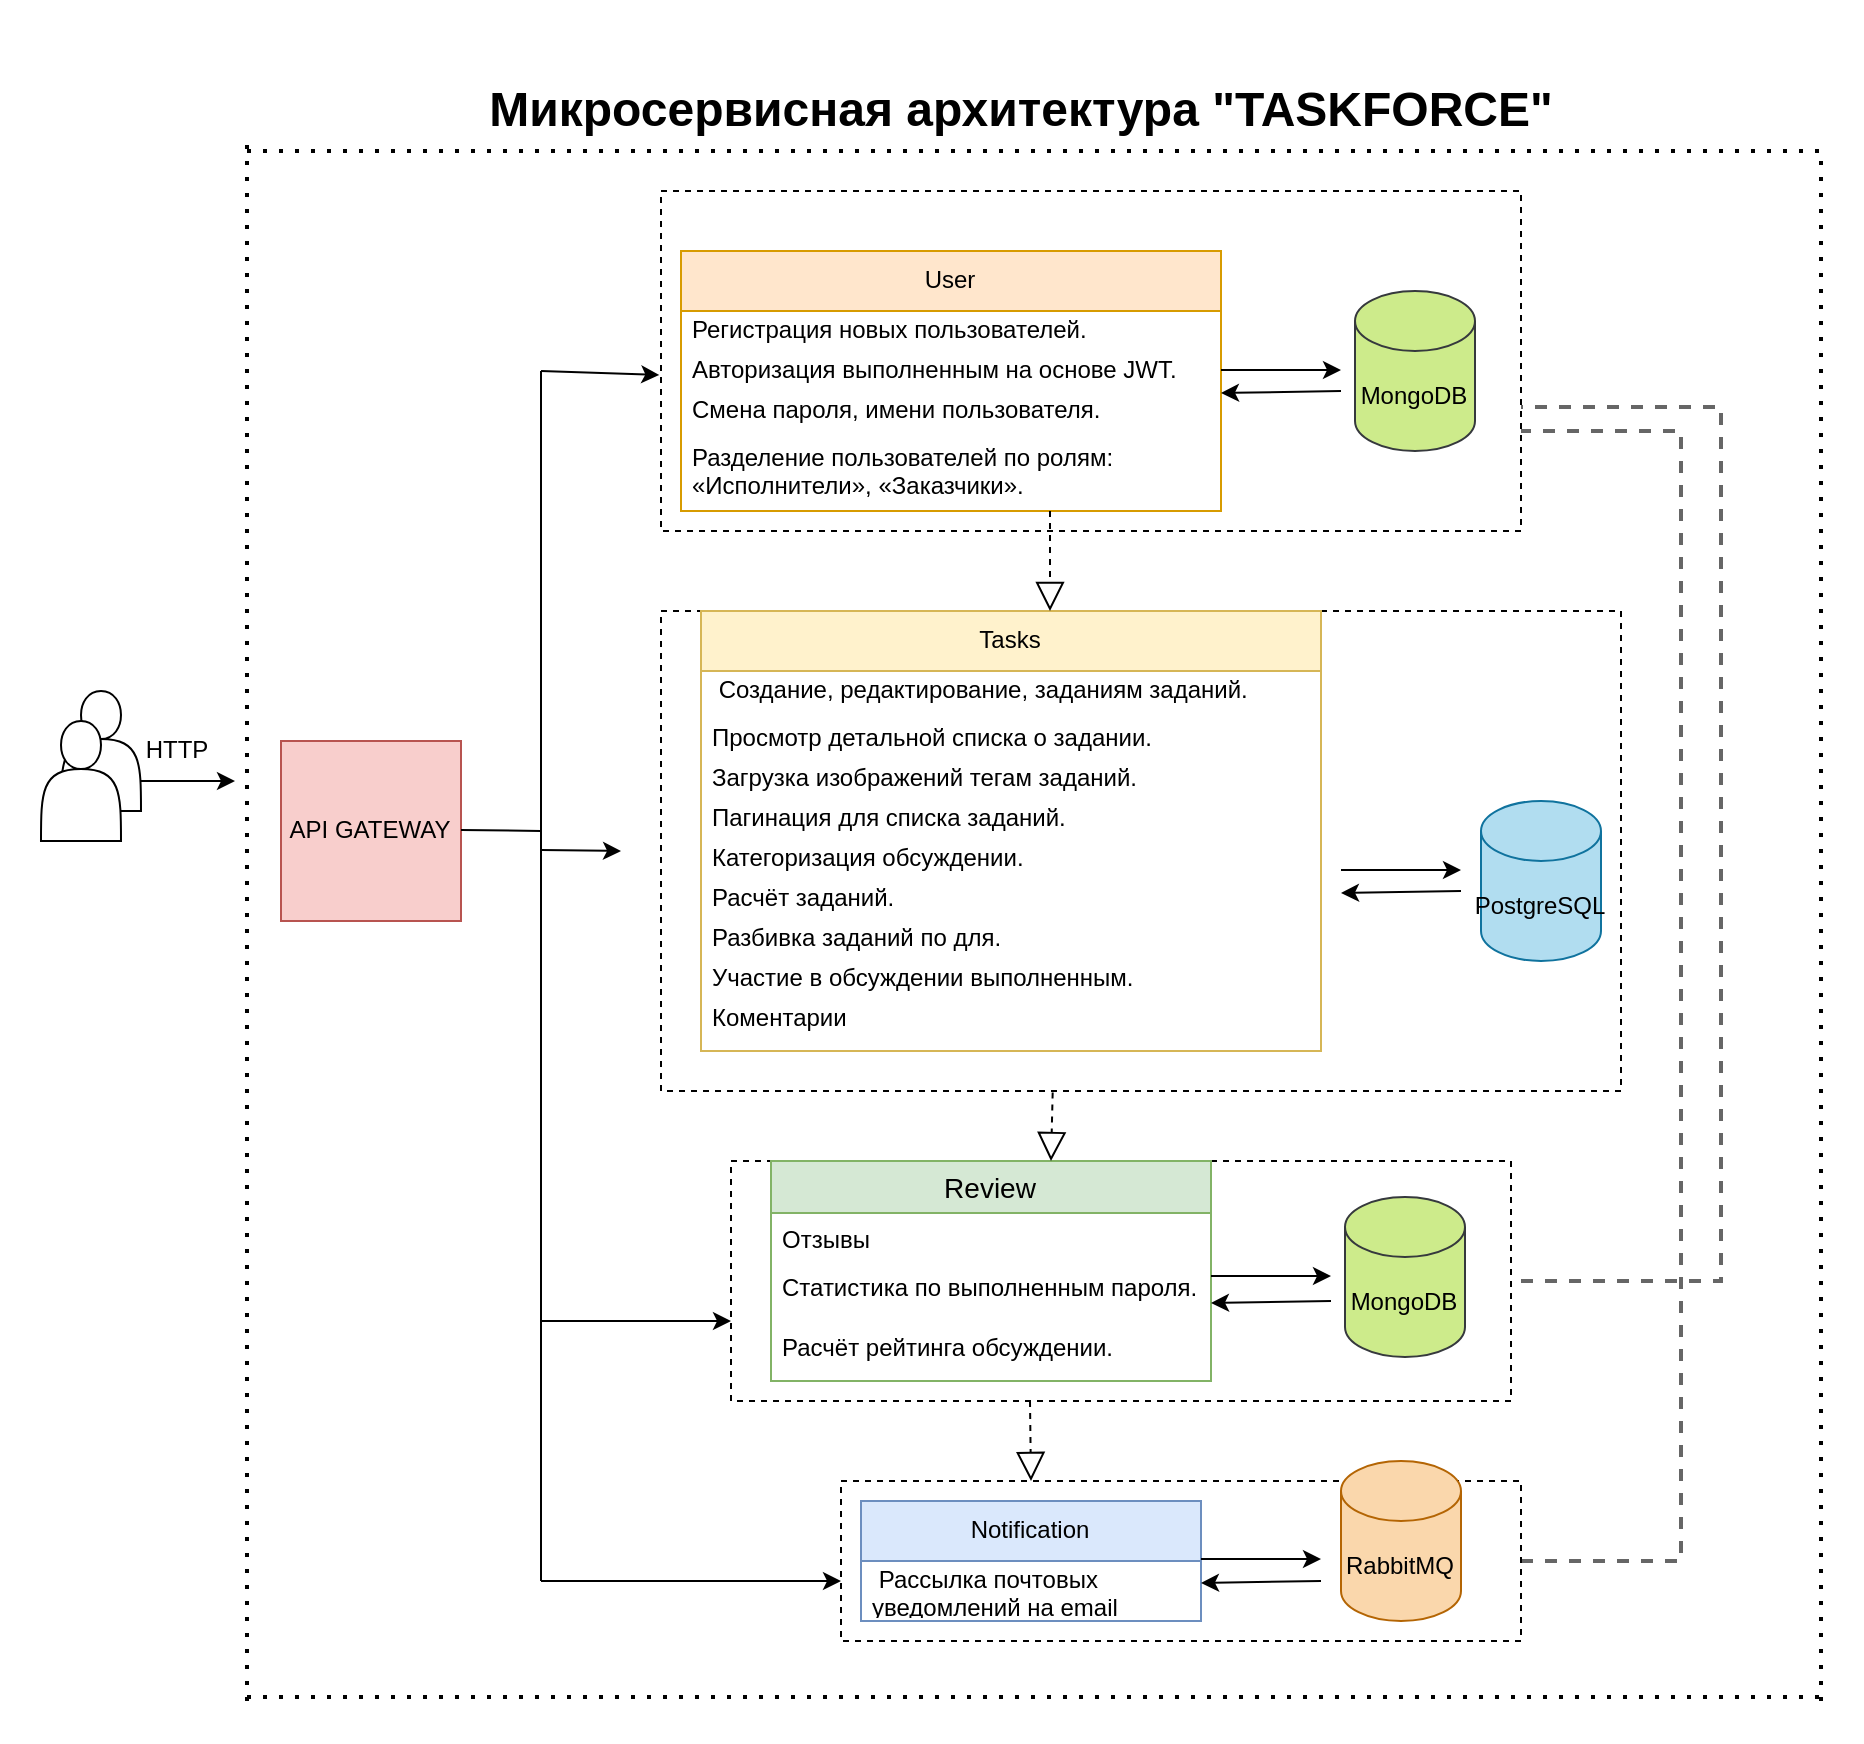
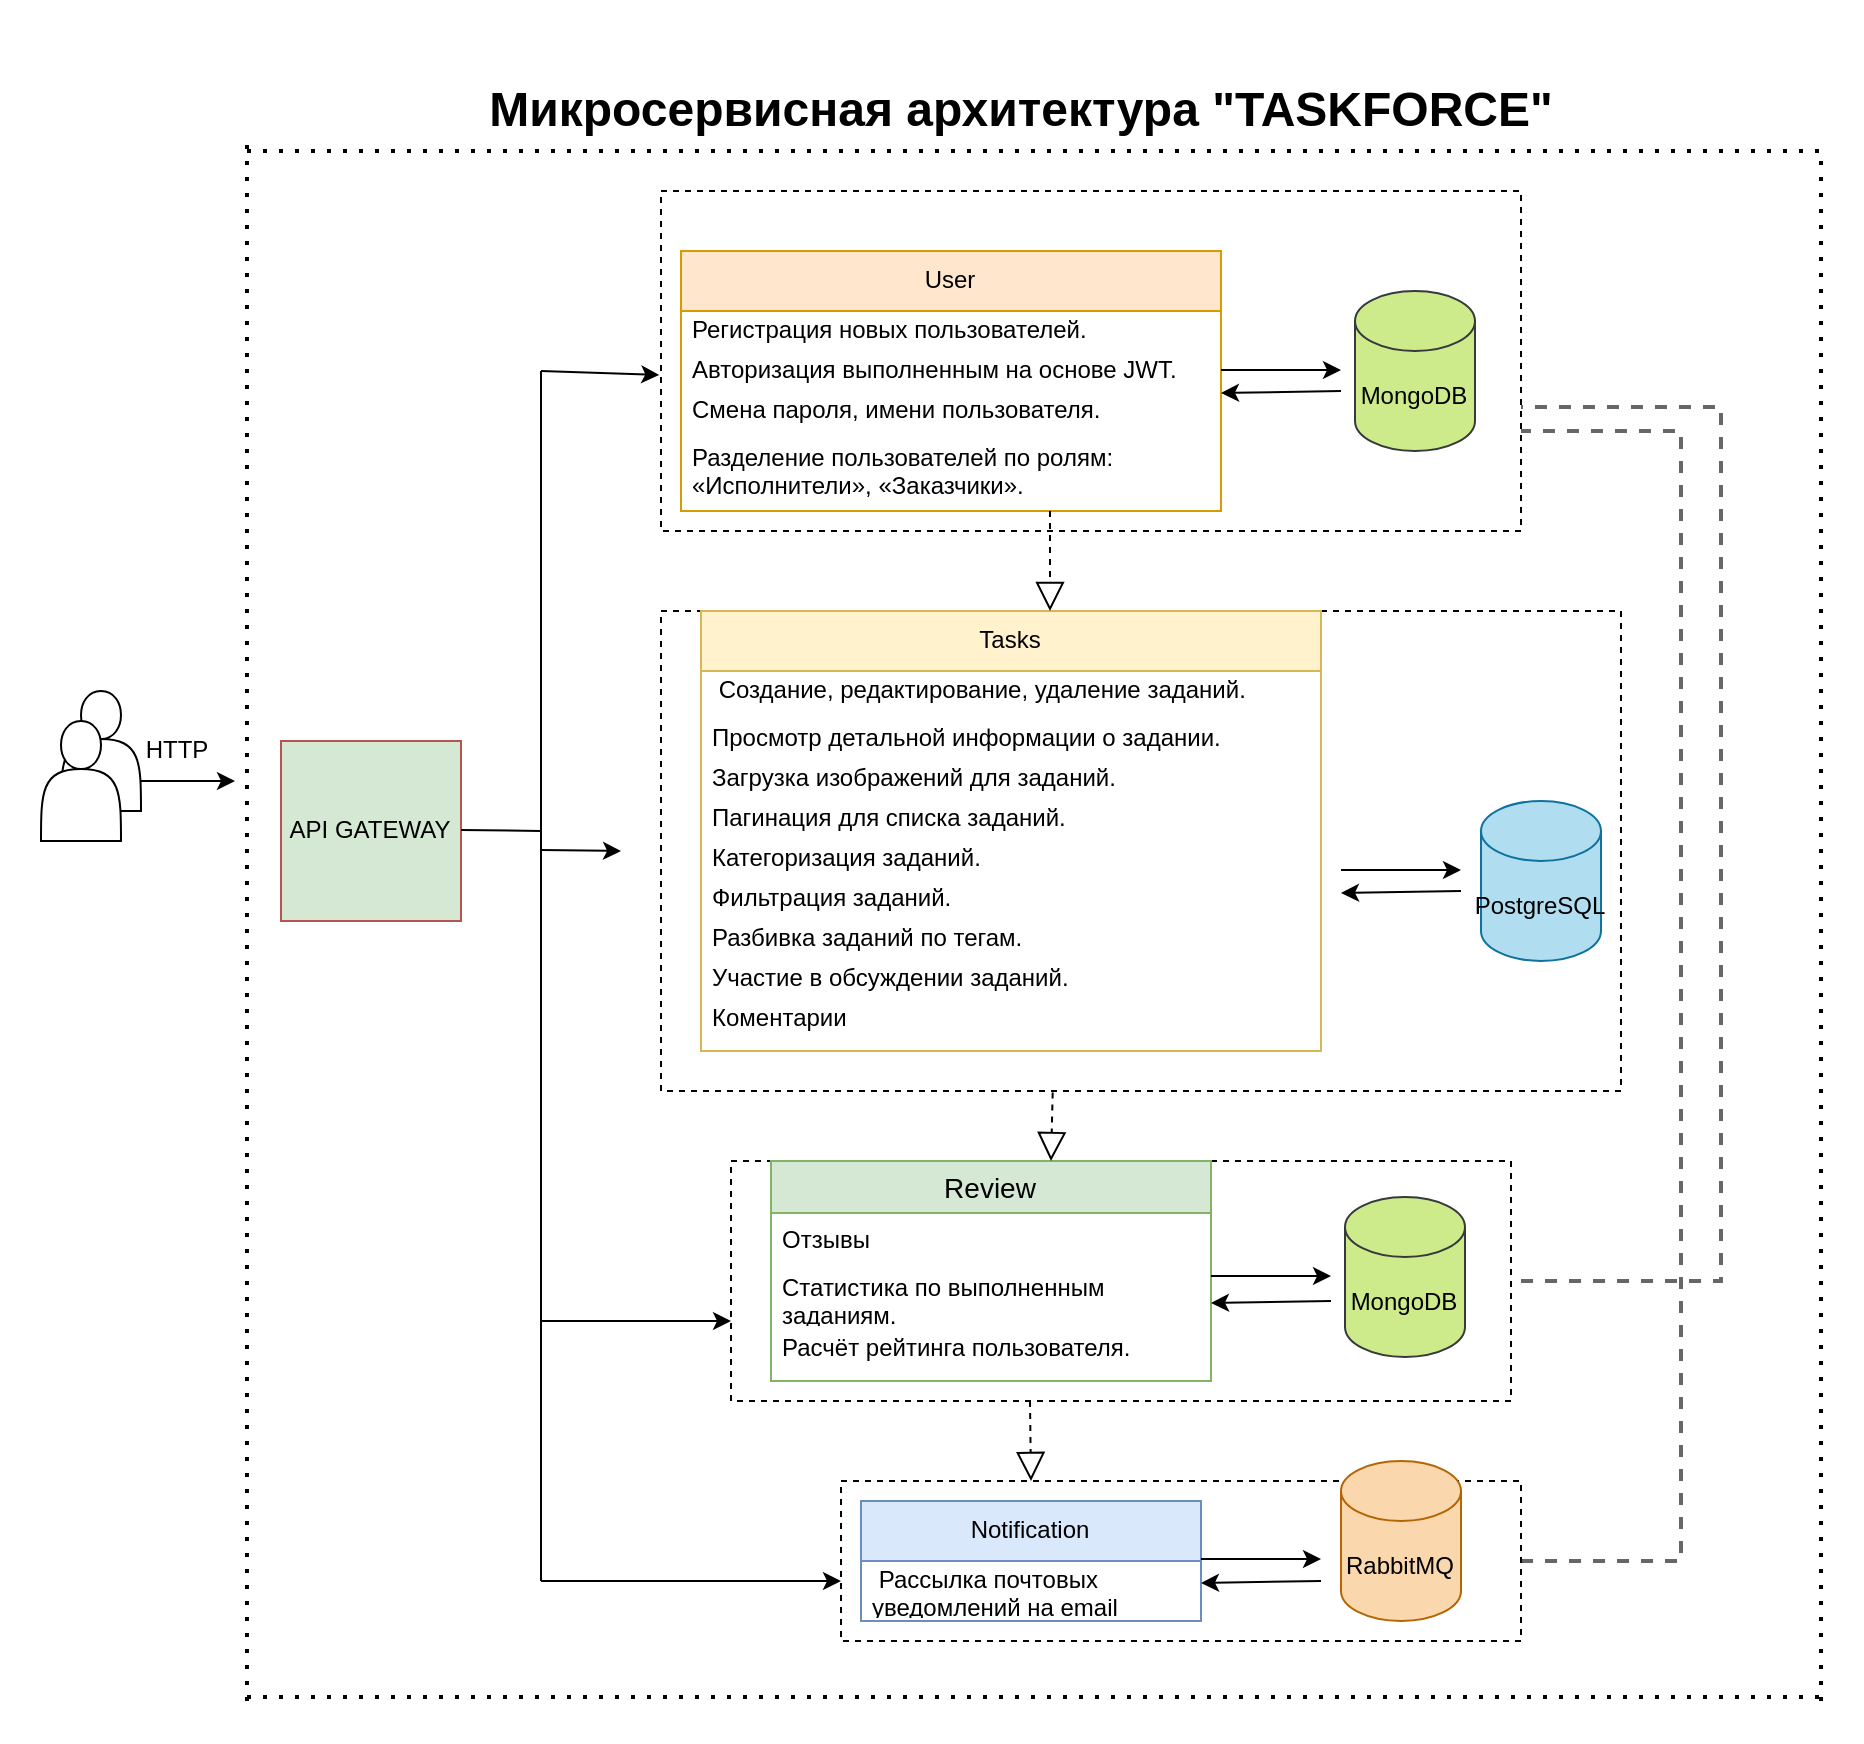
(983, 691) -> (983, 691)
(942, 739) -> (969, 739)
(936, 779) -> (922, 779)
(371, 831) -> (371, 831)
(875, 859) -> (855, 859)
(808, 899) -> (834, 899)
(865, 939) -> (878, 939)
(925, 979) -> (899, 979)
(993, 1304) -> (993, 1304)
(955, 1349) -> (969, 1349)
